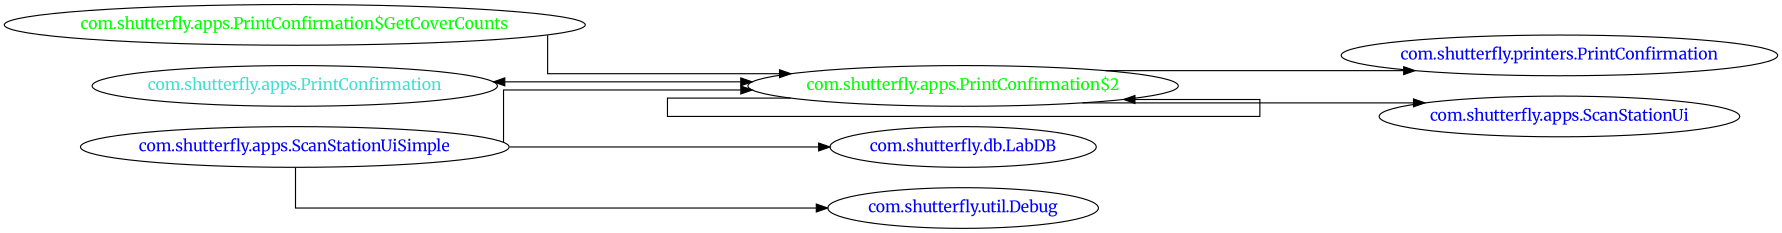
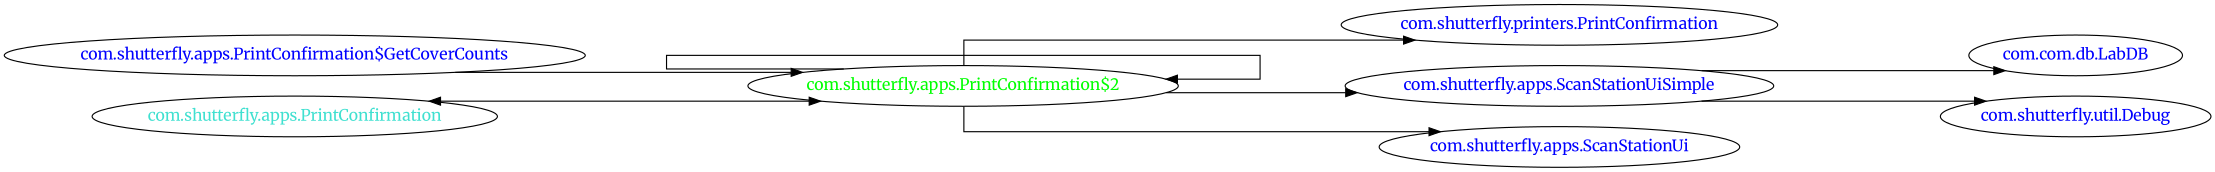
(295, 25) -> (295, 55)
(596, 90) -> (1256, 93)
(963, 147) -> (2076, 55)
